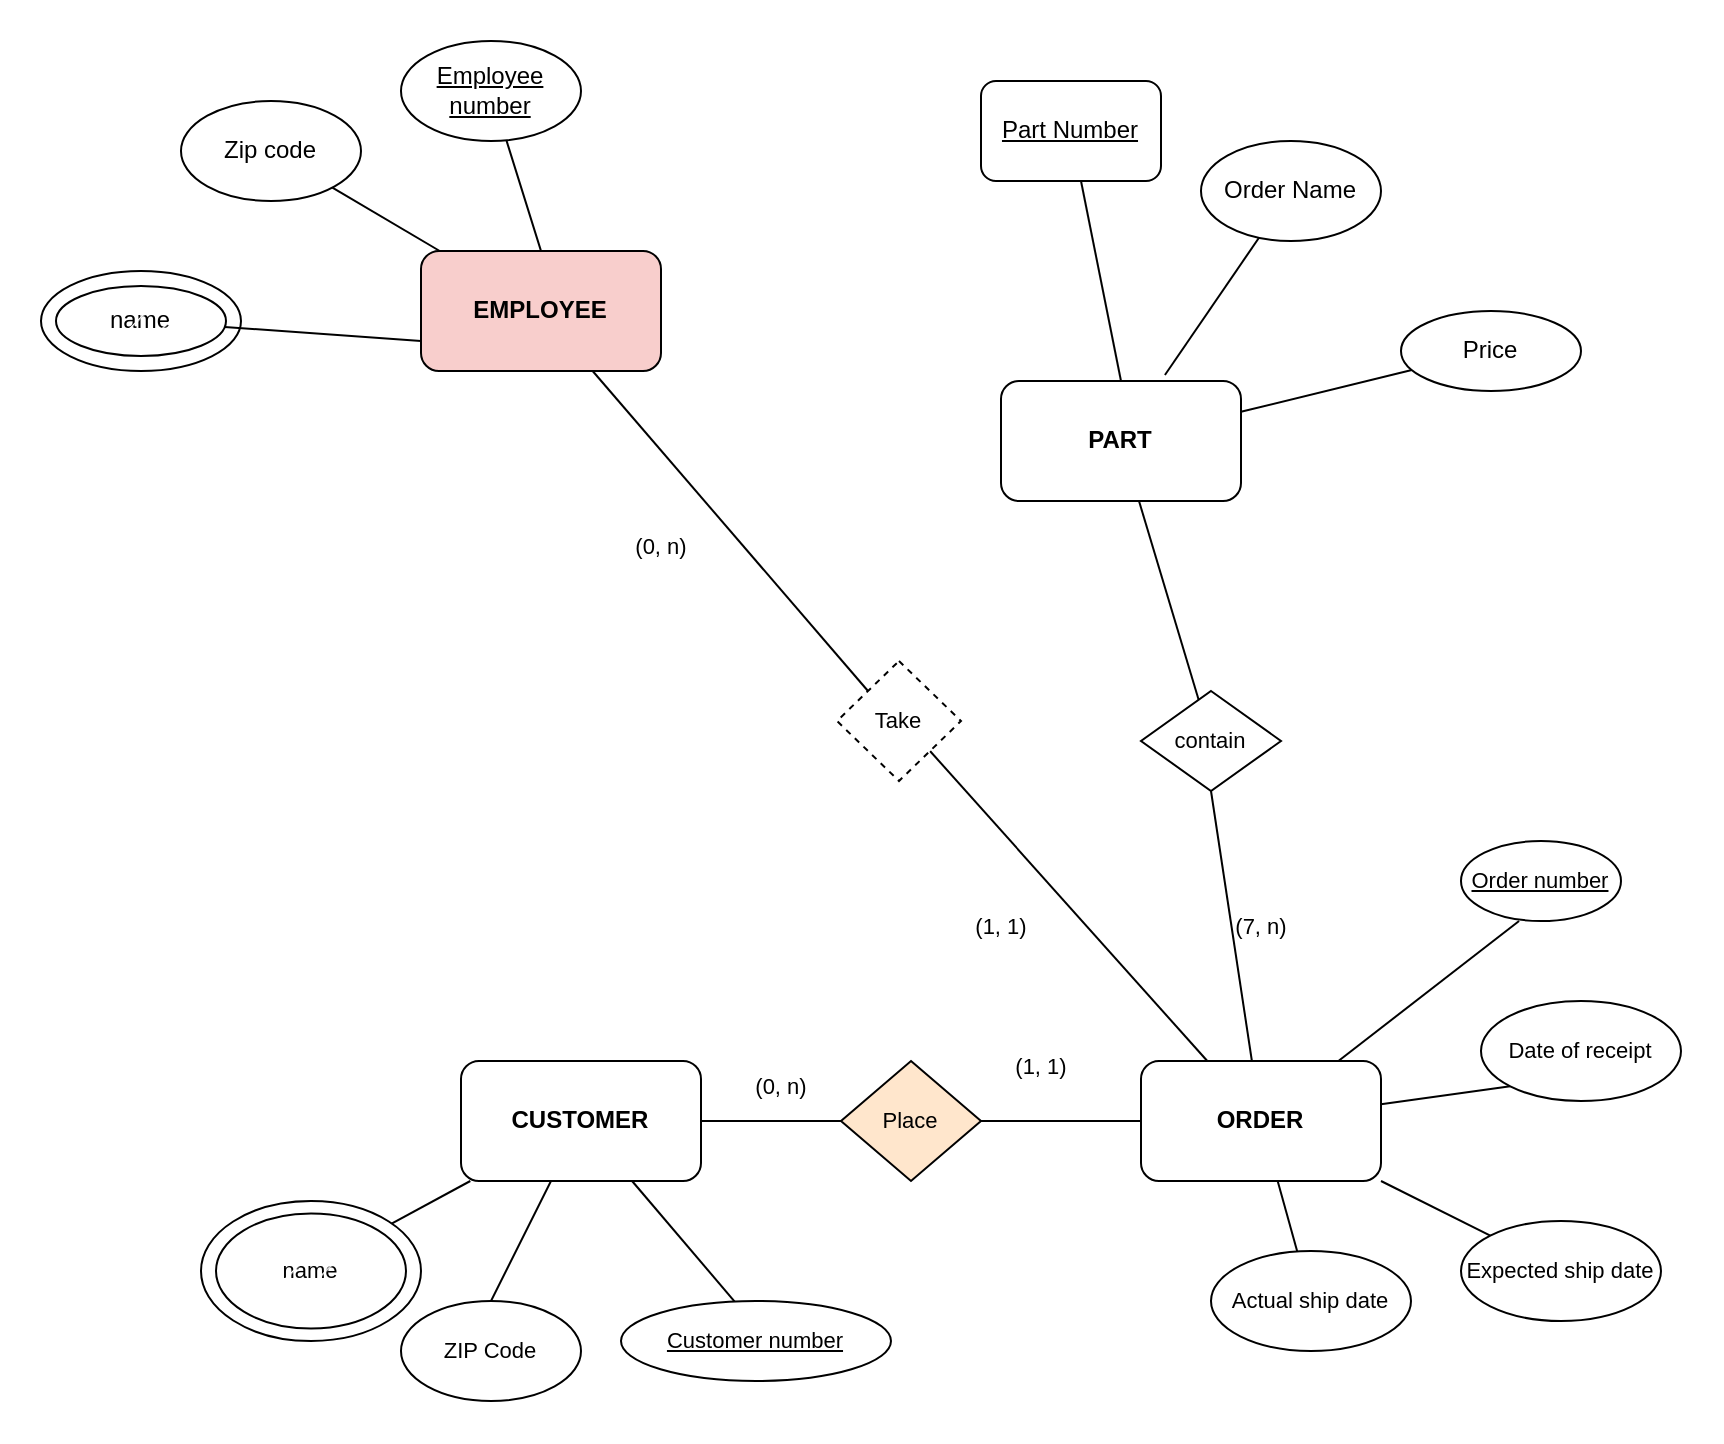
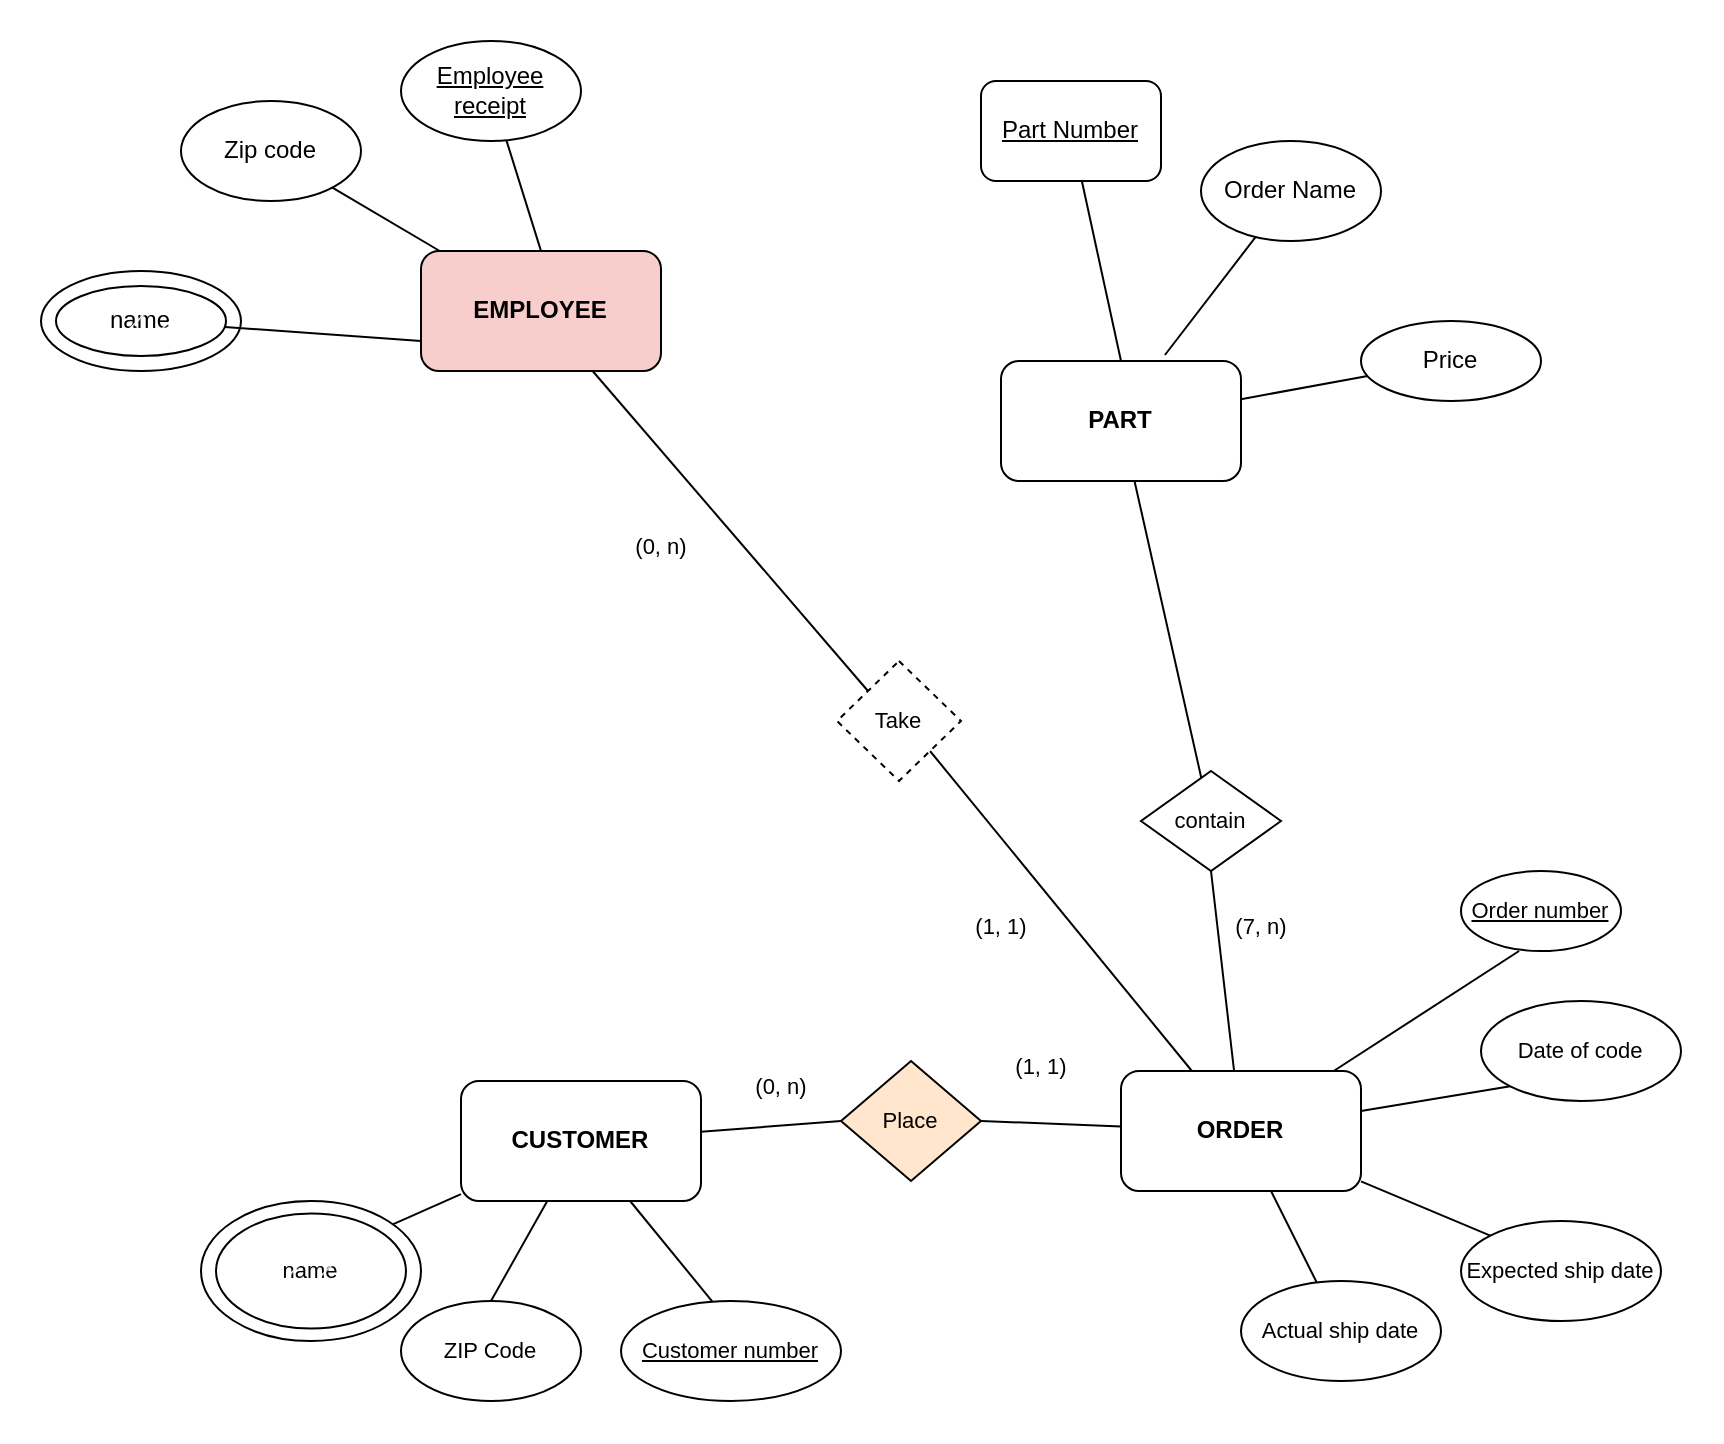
(491, 91) -> (491, 91)
(1491, 351) -> (1451, 361)
(1121, 441) -> (1121, 421)
(1211, 741) -> (1211, 821)
(1541, 881) -> (1541, 911)
(1581, 1051) -> (1581, 1051)
(581, 1121) -> (581, 1141)
(1261, 1121) -> (1241, 1131)
(1311, 1301) -> (1341, 1331)
(756, 1341) -> (731, 1351)
